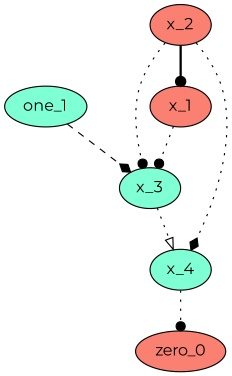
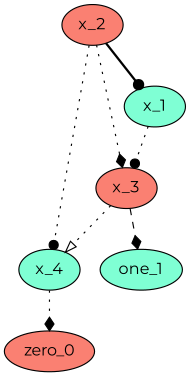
(137, 98) -> (108, 100)
(181, 107) -> (155, 107)
(226, 139) -> (72, 143)
(94, 144) -> (133, 222)
(150, 188) -> (127, 188)
(181, 306) -> (49, 304)
